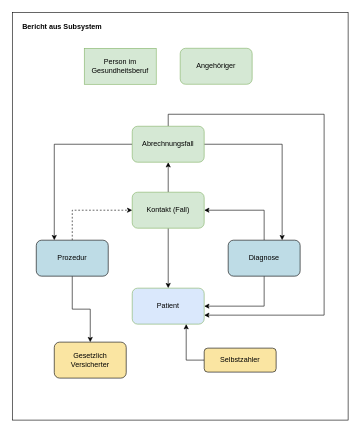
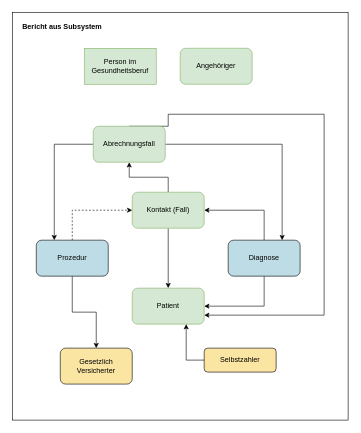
(168, 144) -> (129, 144)
(168, 306) -> (168, 306)
(90, 360) -> (96, 366)
